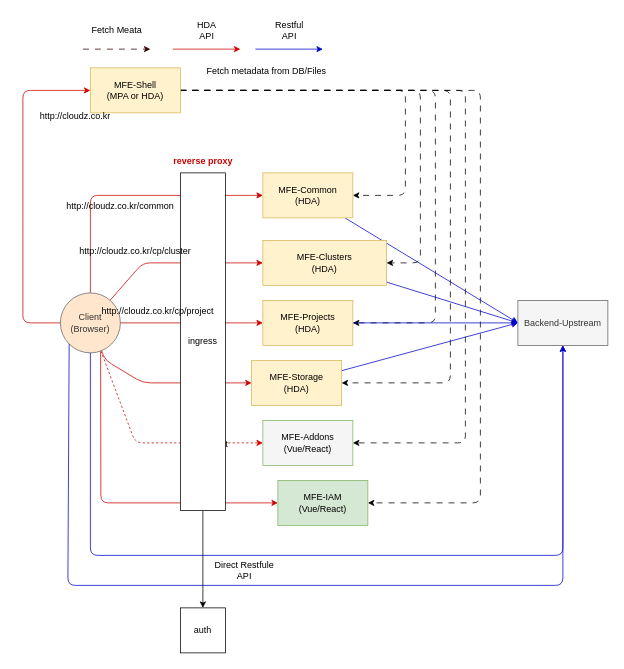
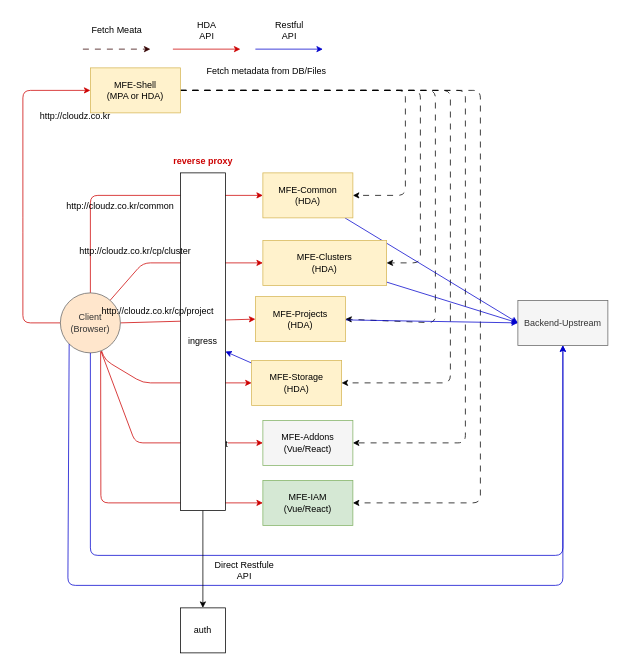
(308, 323) -> (300, 319)
(427, 348) -> (241, 358)
(127, 421) -> (127, 421)
(323, 503) -> (308, 503)
